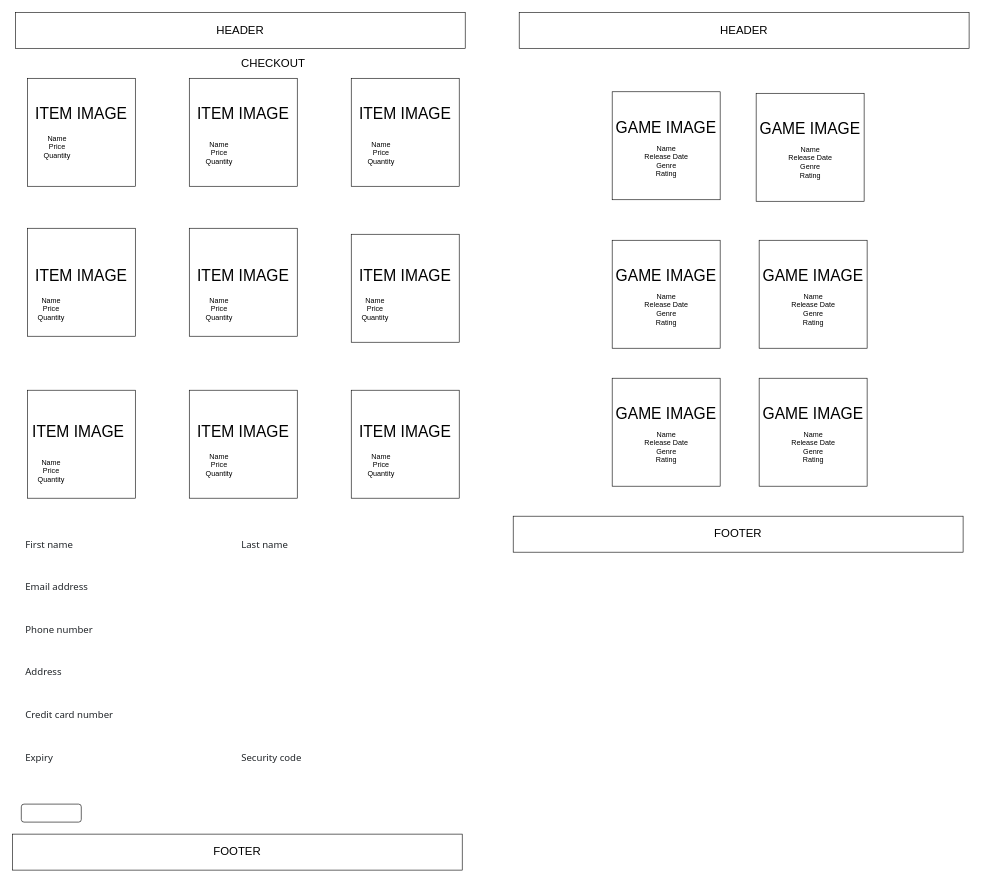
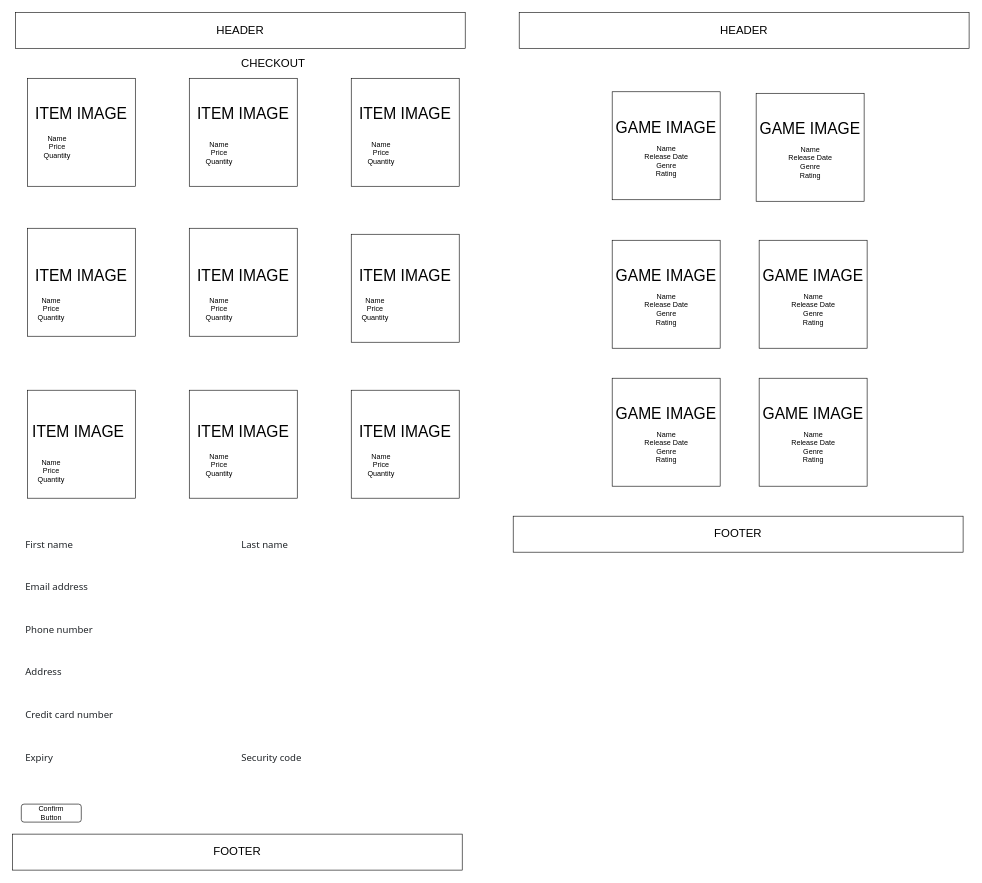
none -> (51, 813)
